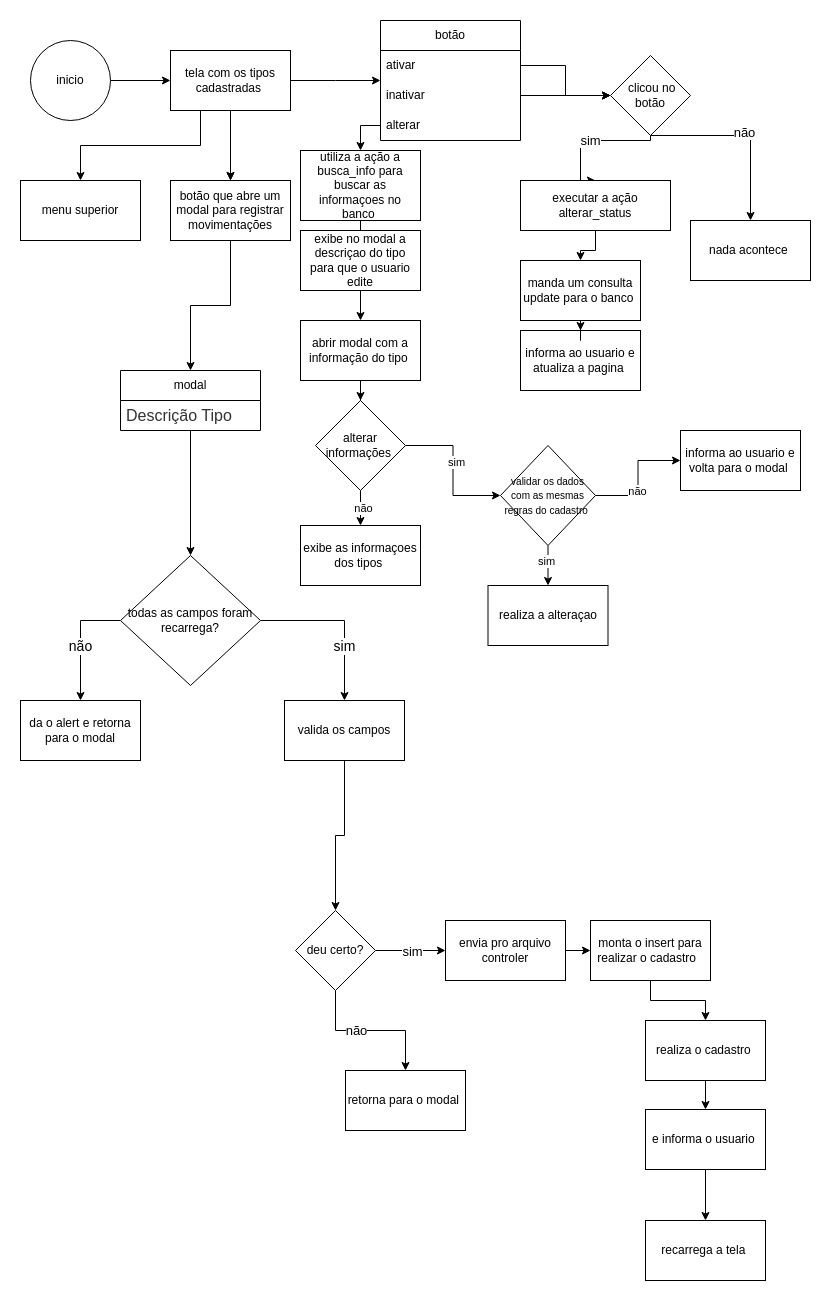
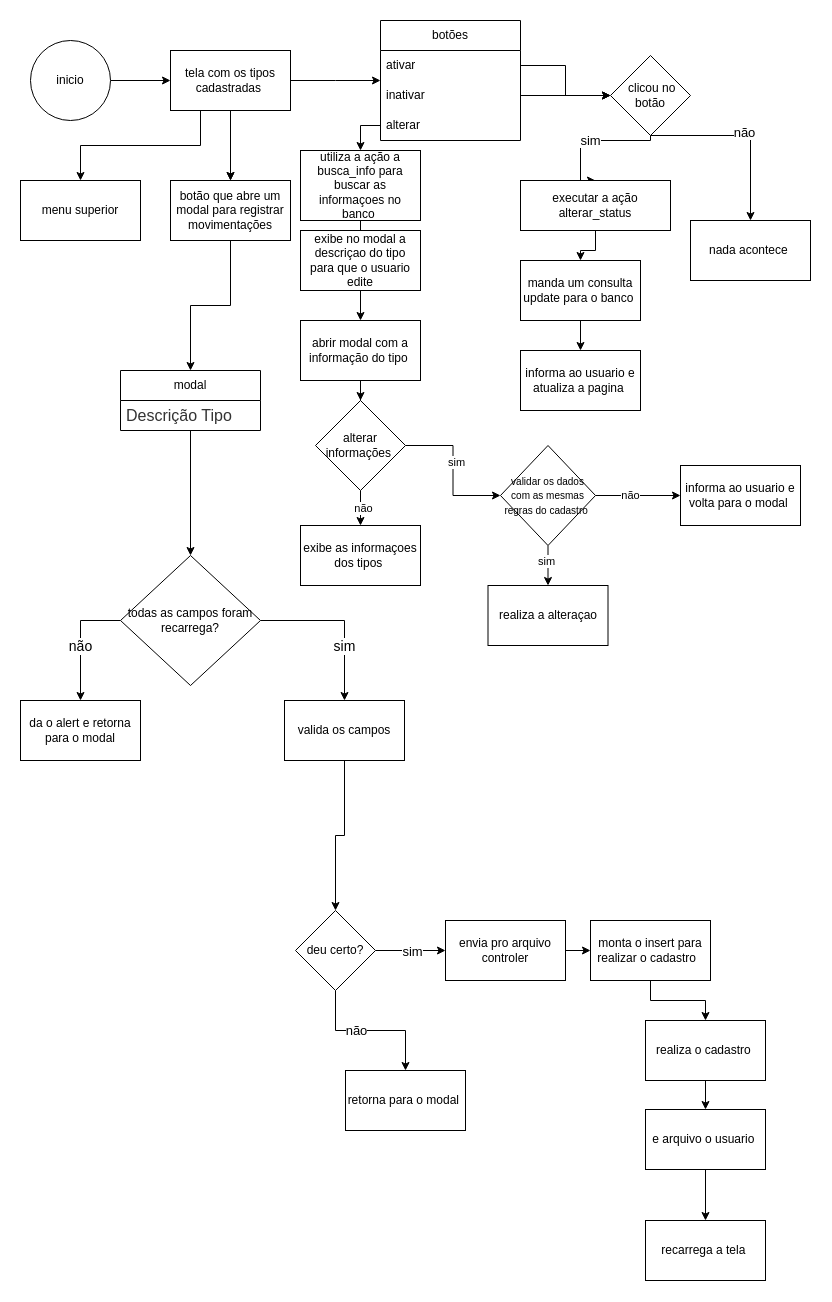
(451, 36) -> (451, 36)
(581, 361) -> (581, 381)
(741, 461) -> (741, 496)
(706, 1140) -> (706, 1140)
